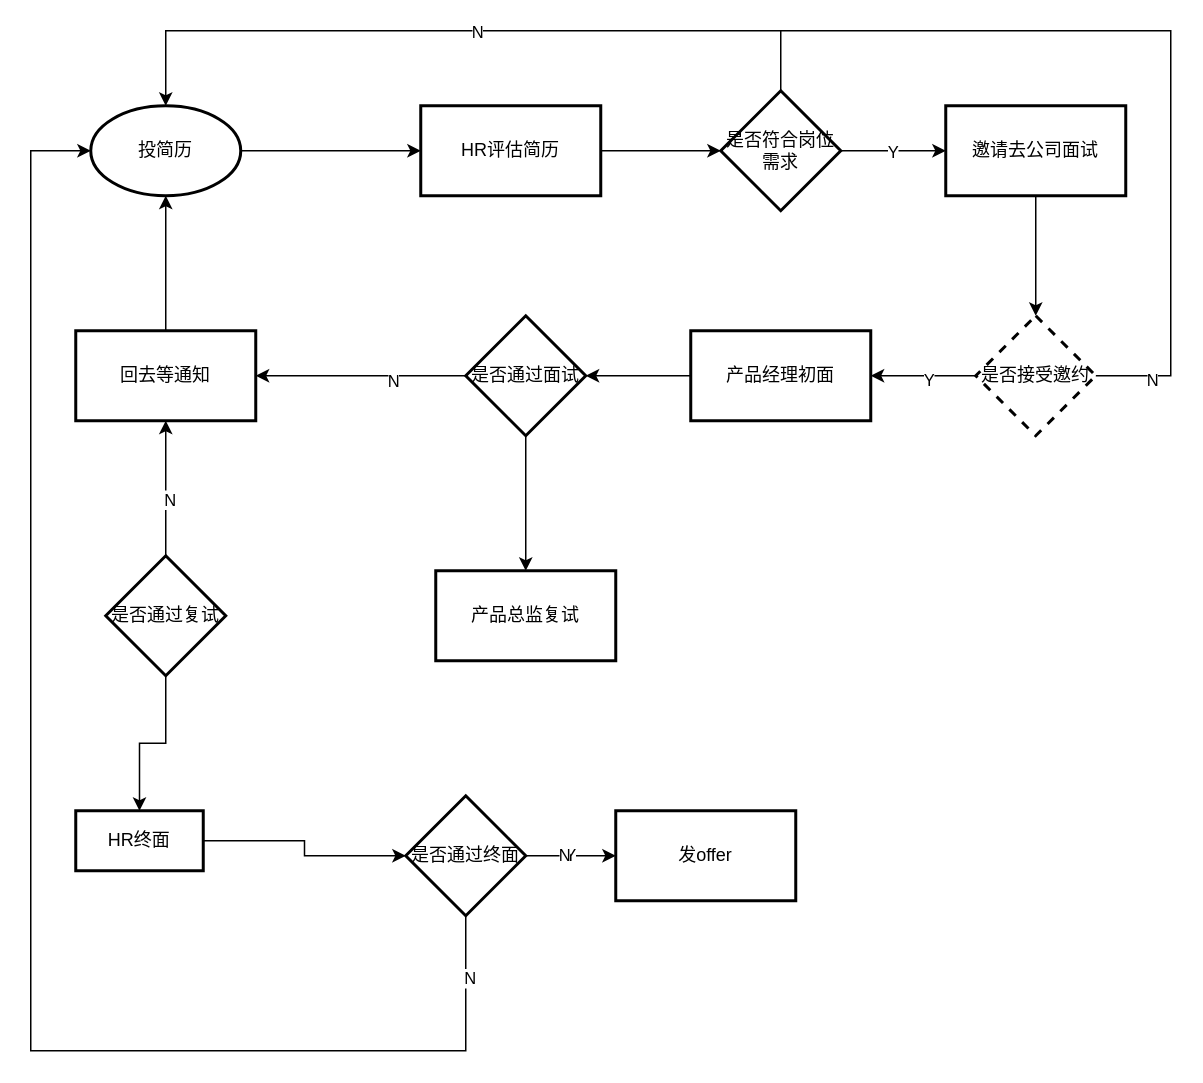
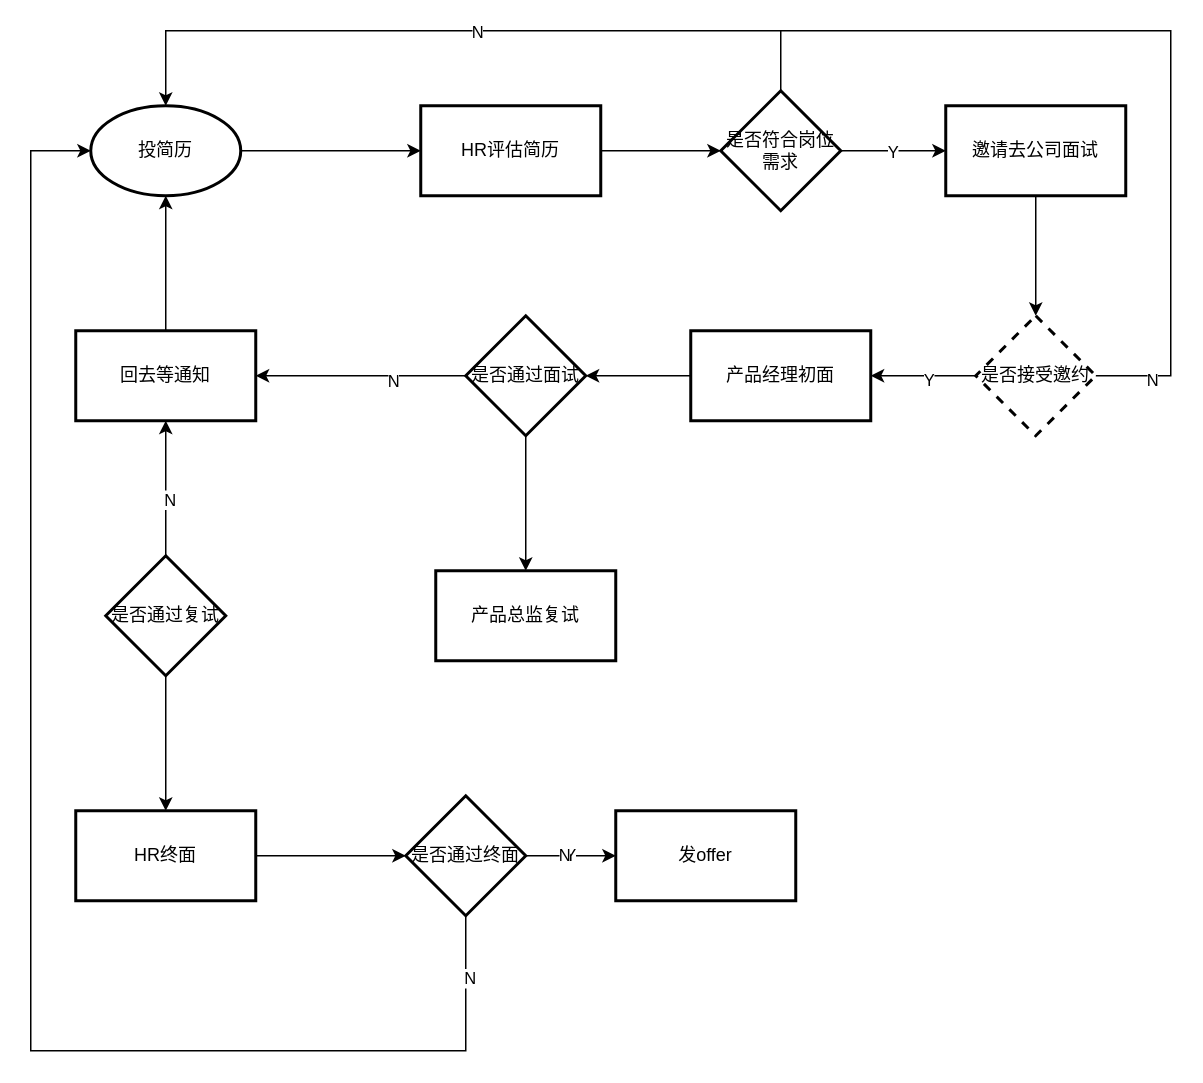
(140, 841) -> (166, 856)
